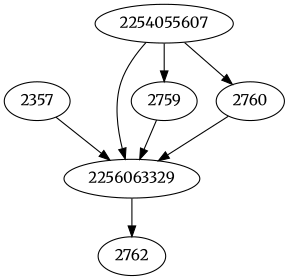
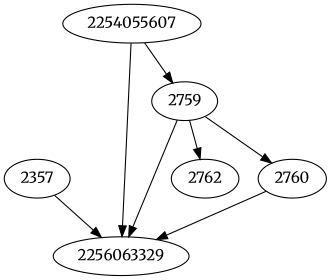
(204, 60) -> (234, 137)
(132, 212) -> (193, 134)
